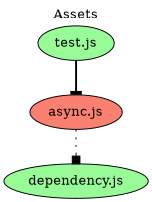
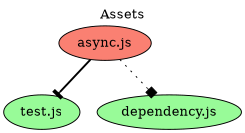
(76, 75) -> (75, 76)
